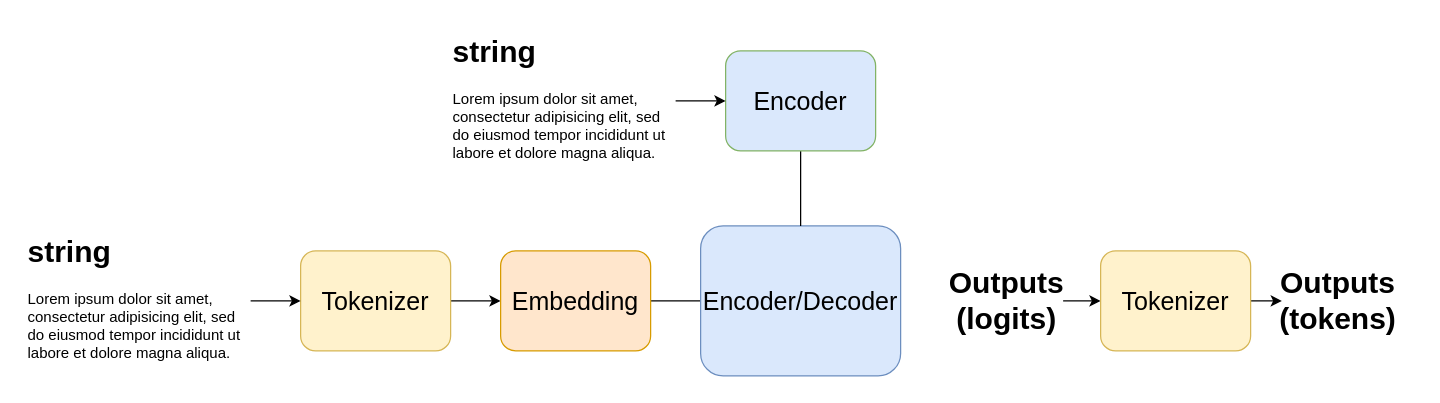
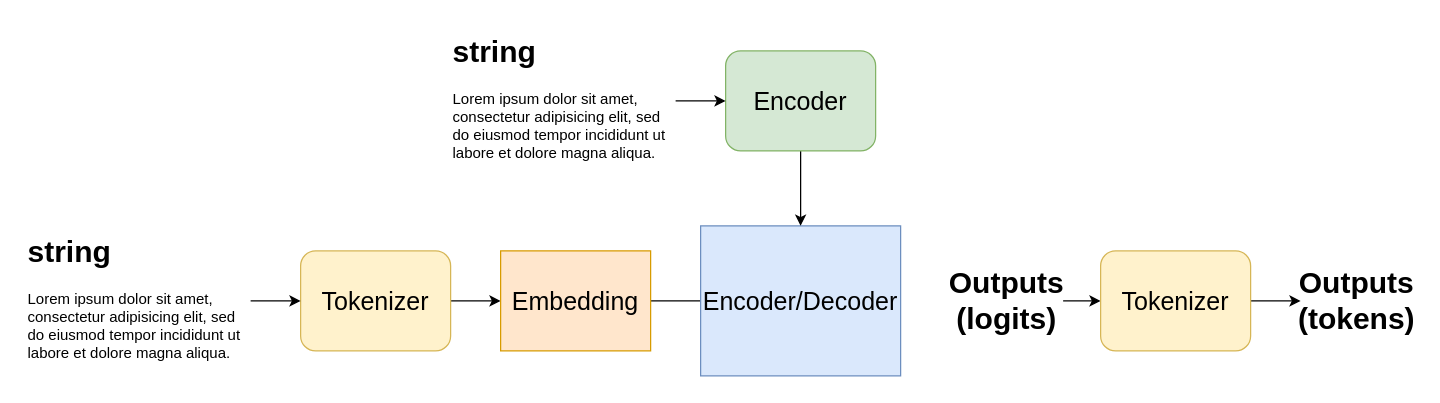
(801, 101) -> (801, 101)
(801, 220) -> (801, 216)
(576, 301) -> (576, 301)
(801, 301) -> (801, 301)
(1338, 301) -> (1357, 301)
